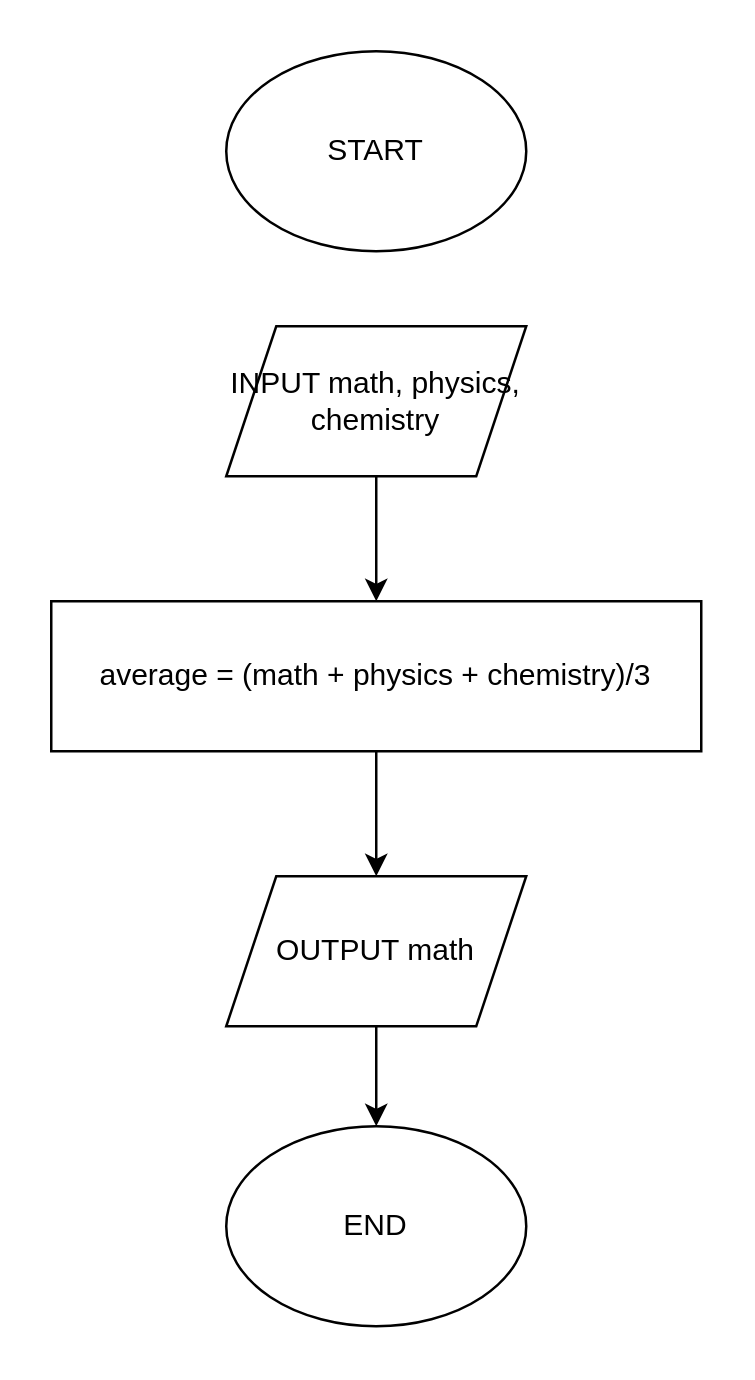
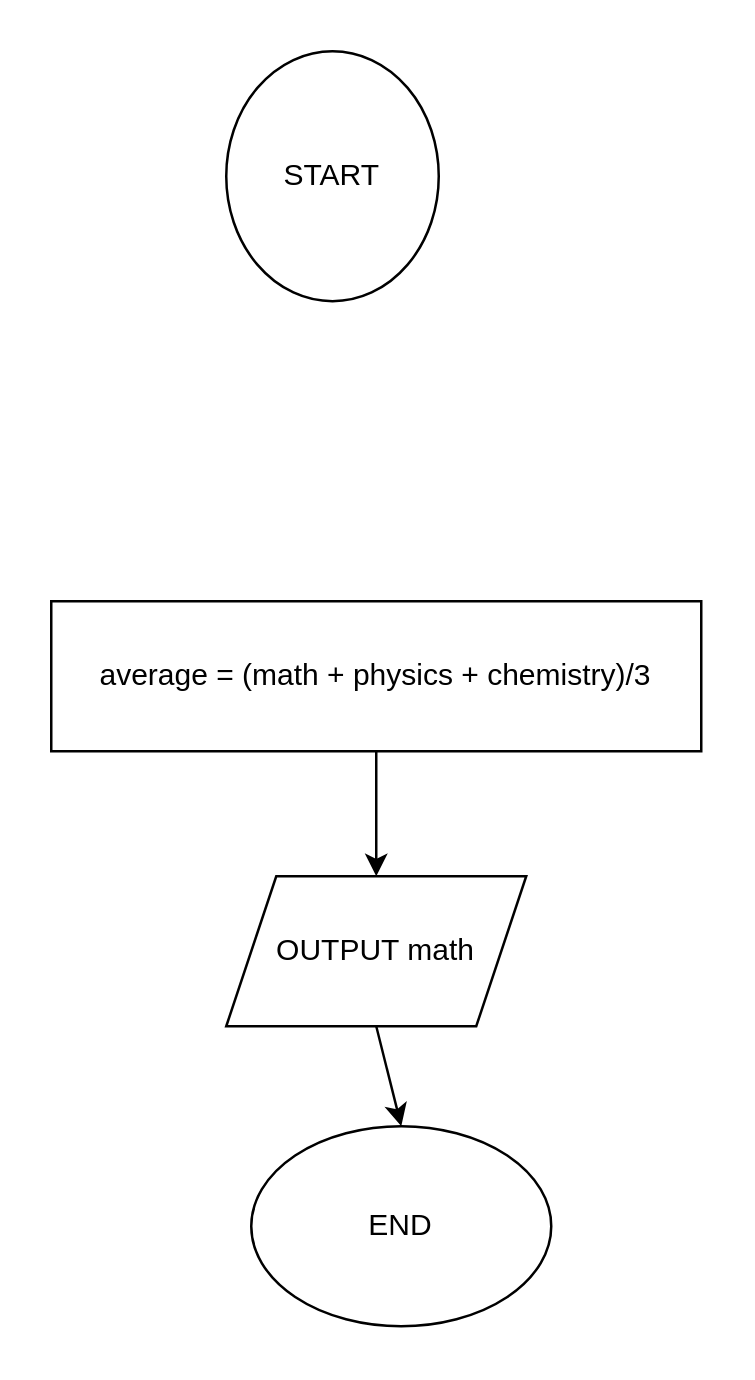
(376, 151) -> (333, 176)
(376, 401) -> none
(376, 530) -> none
(376, 1226) -> (401, 1226)
